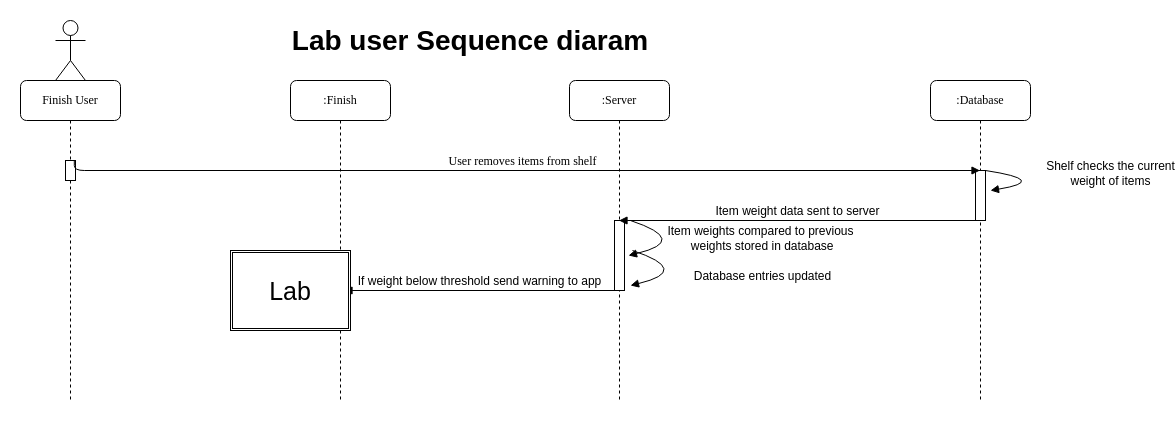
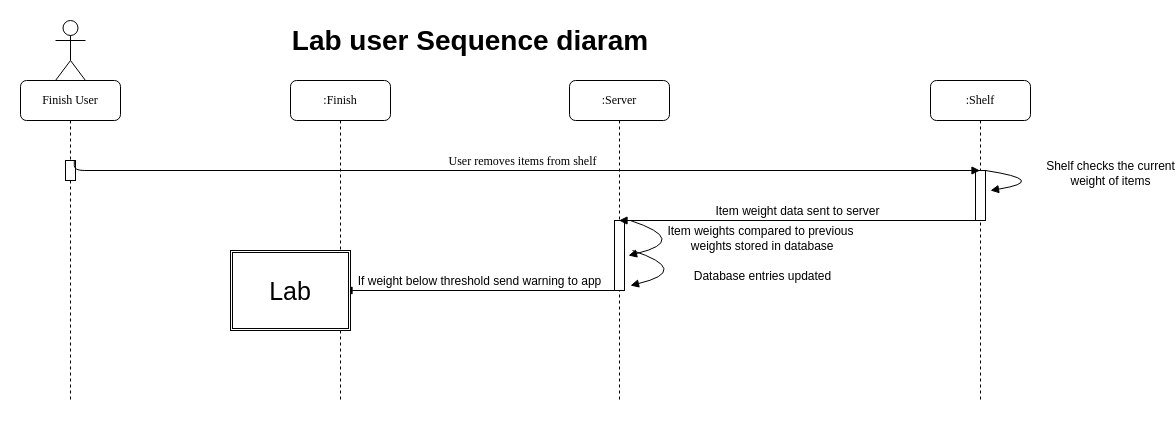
(981, 101) -> (981, 101)
